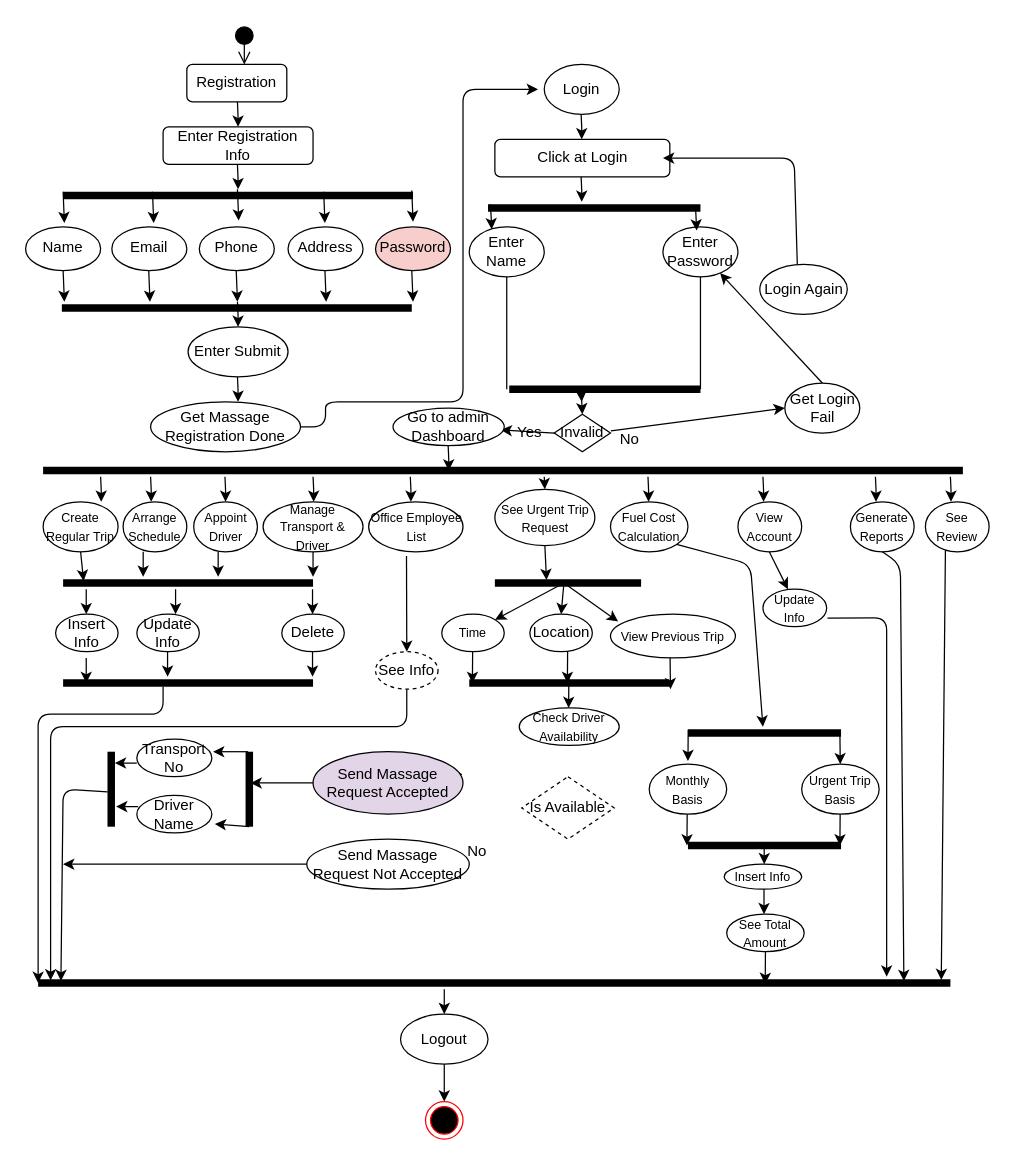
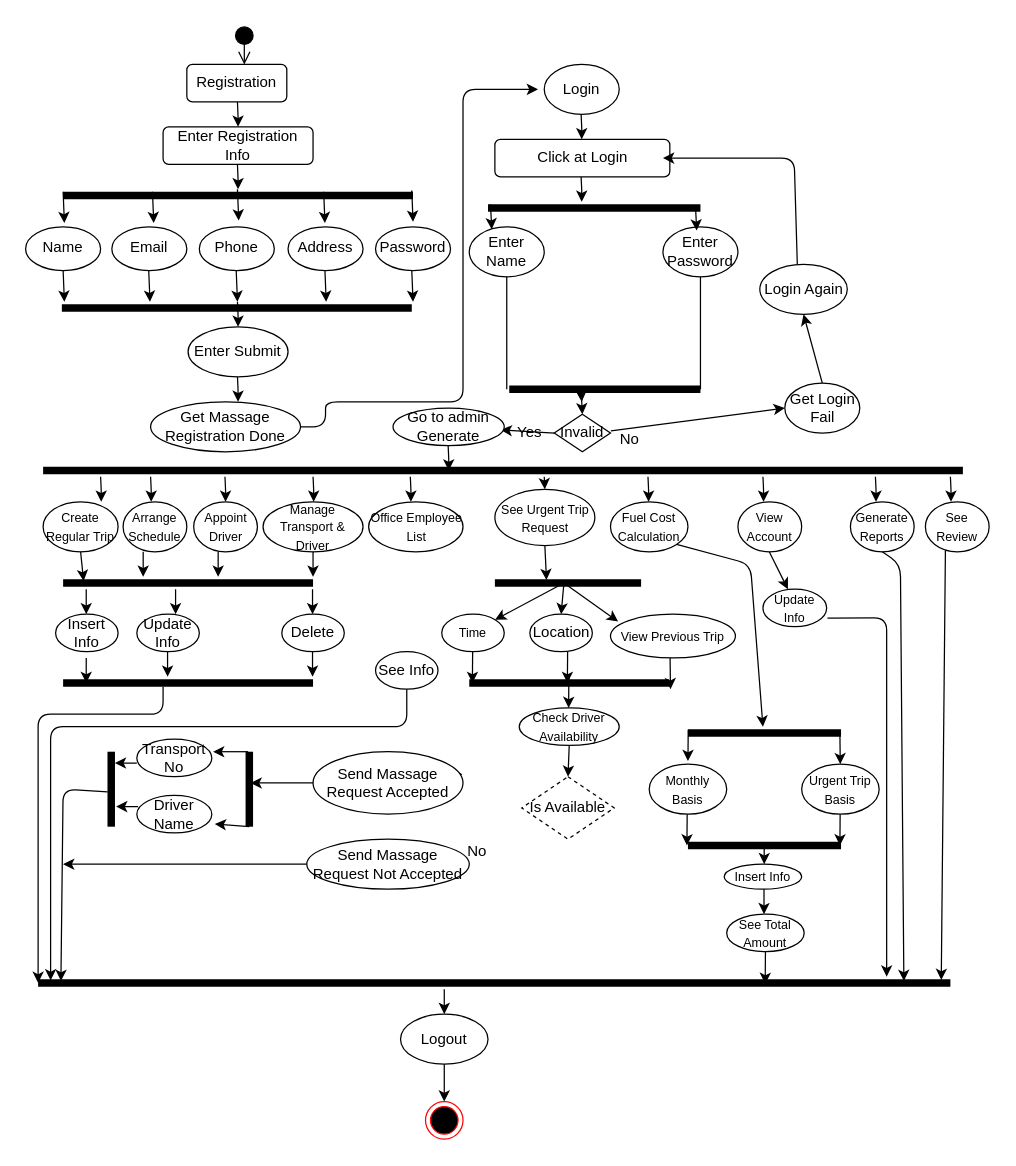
(413, 249) -> (413, 249)
(774, 331) -> (814, 353)
(449, 427) -> (449, 427)
(407, 600) -> none
(407, 671) -> (407, 671)
none -> (569, 757)
(388, 783) -> (388, 783)
